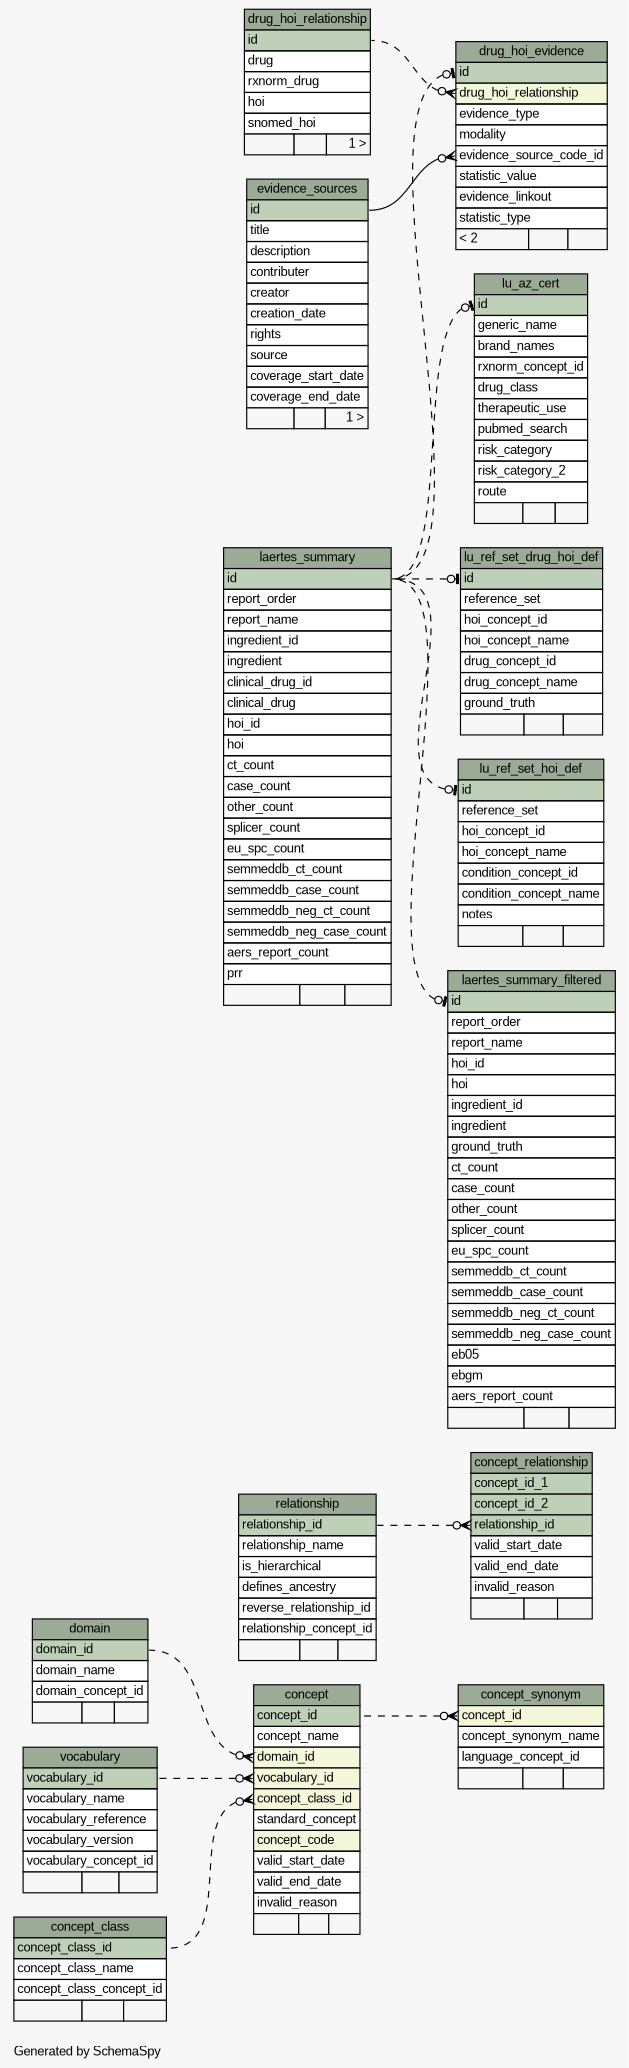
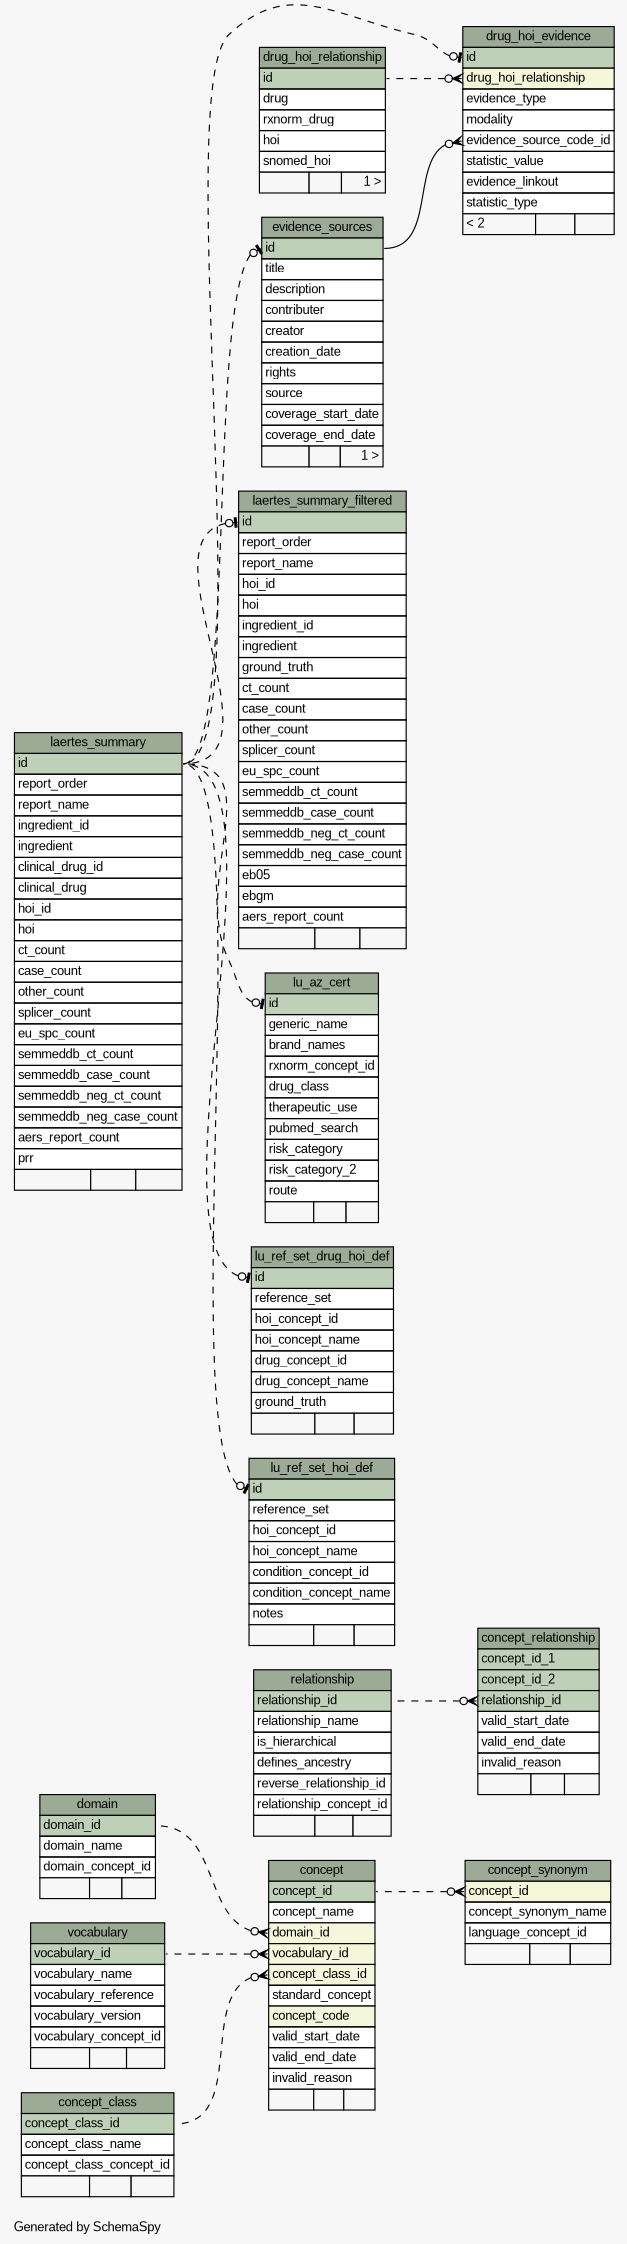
none -> (223, 473)
